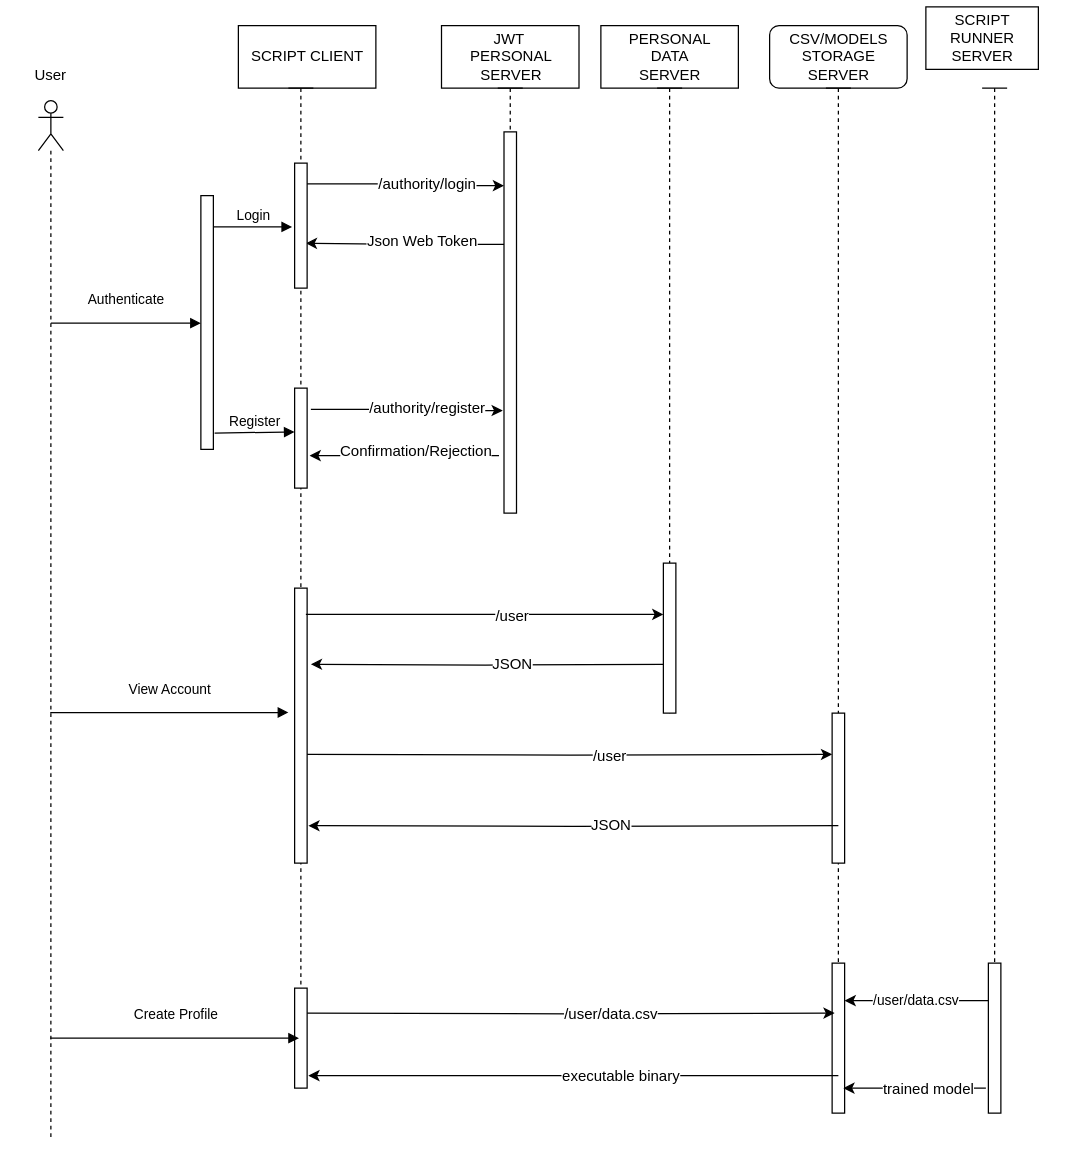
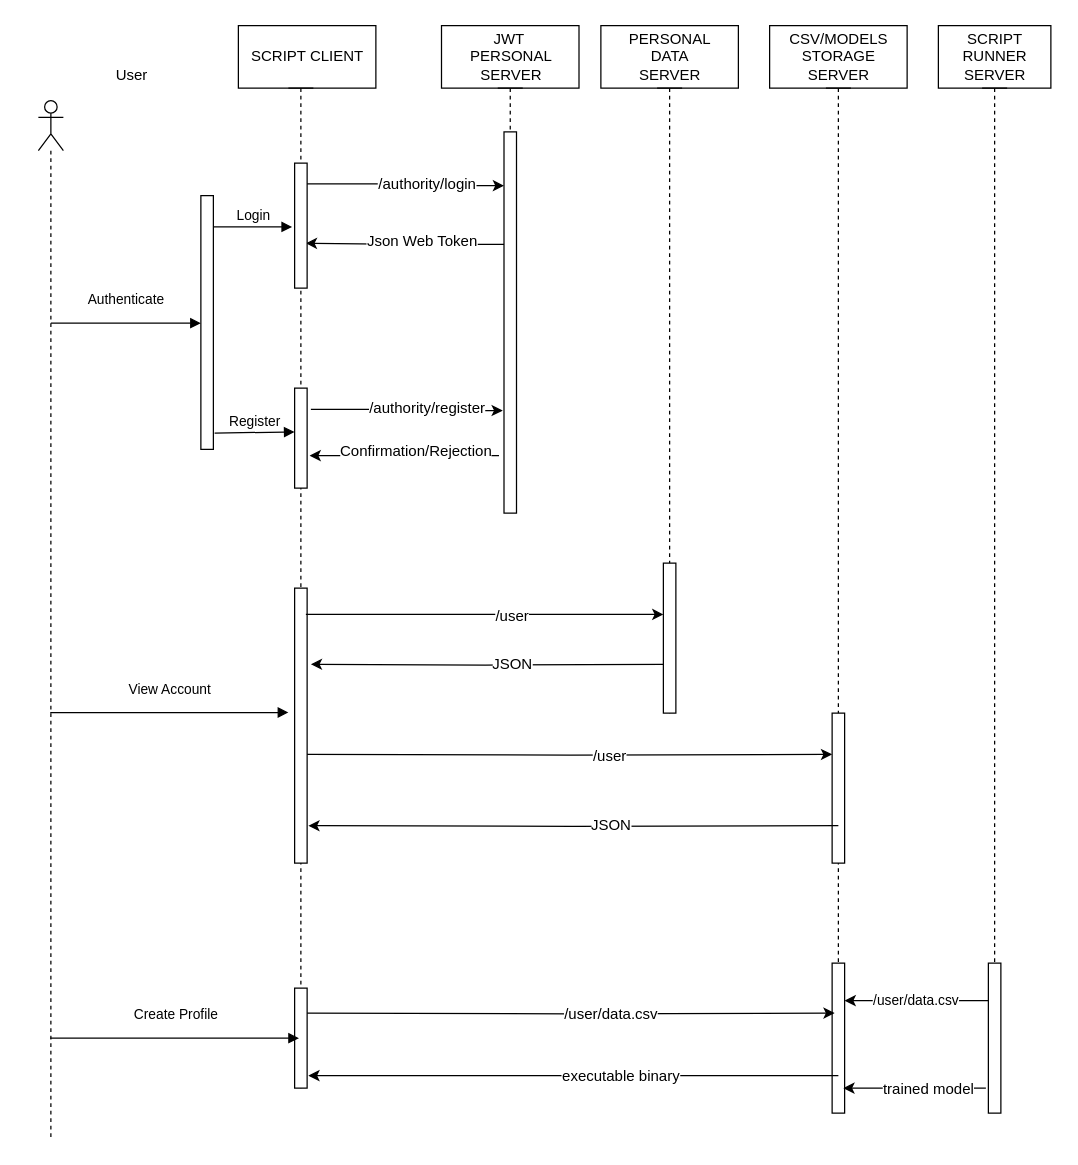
(982, 38) -> (994, 57)
(838, 57) -> (838, 57)
(51, 76) -> (132, 76)
